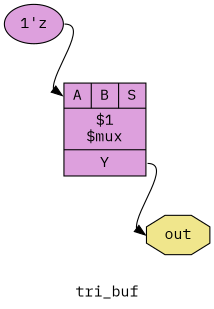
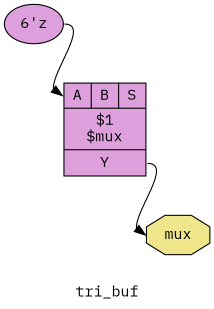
(34, 24) -> (34, 24)
(178, 235) -> (178, 235)
